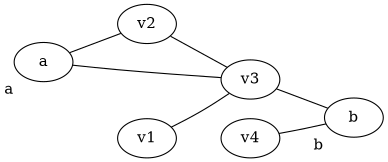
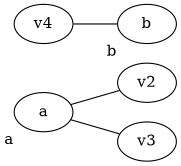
(199, 52) -> none
(302, 99) -> none
(147, 138) -> none
